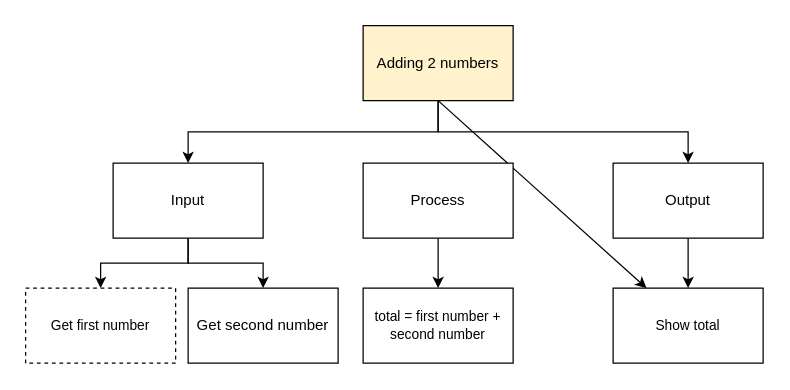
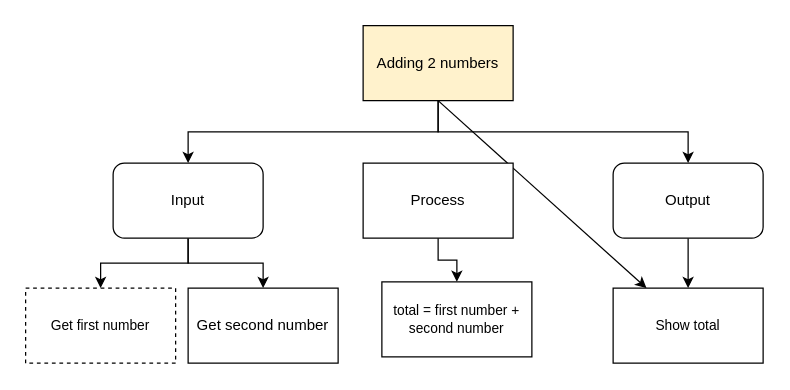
(188, 201) -> (188, 201)
(688, 201) -> (688, 201)
(438, 326) -> (457, 319)
